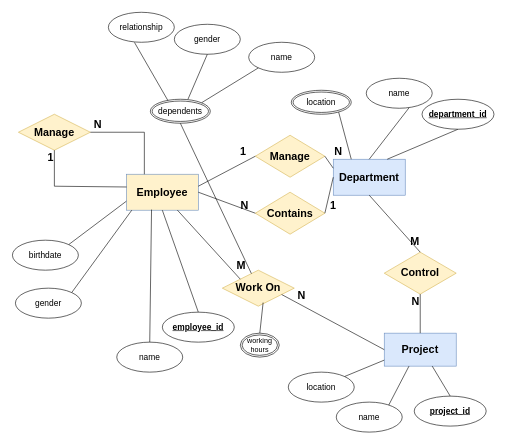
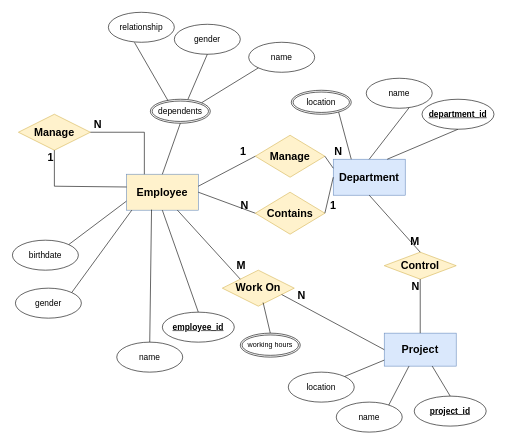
(215, 197) -> (171, 149)
(420, 273) -> (420, 266)
(260, 345) -> (270, 345)
